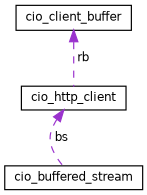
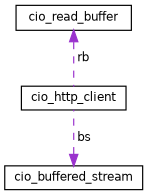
(74, 18) -> (74, 18)
(51, 144) -> (74, 132)
